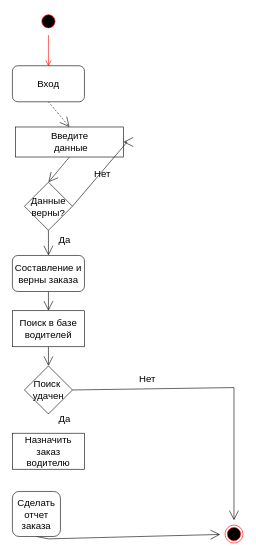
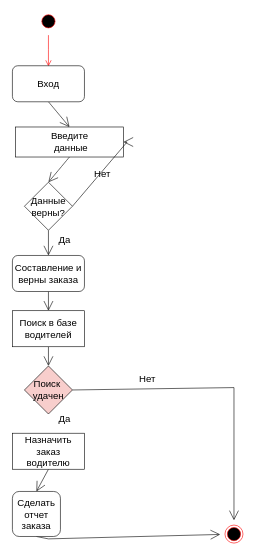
(58, 113) -> (58, 113)
(48, 390) -> (48, 390)
none -> (43, 479)
